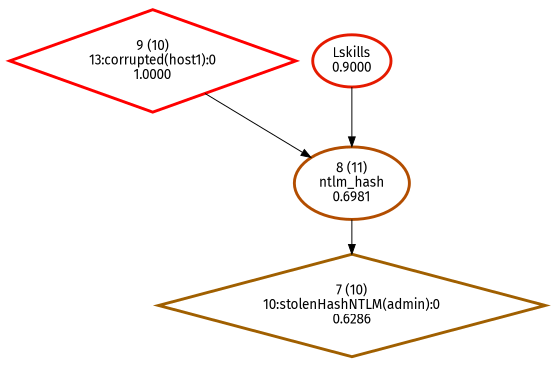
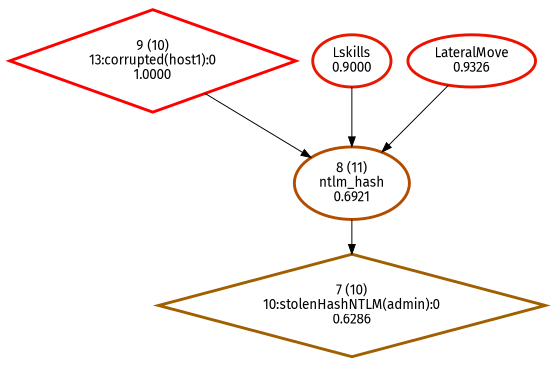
none -> (472, 61)
(352, 183) -> (352, 183)
